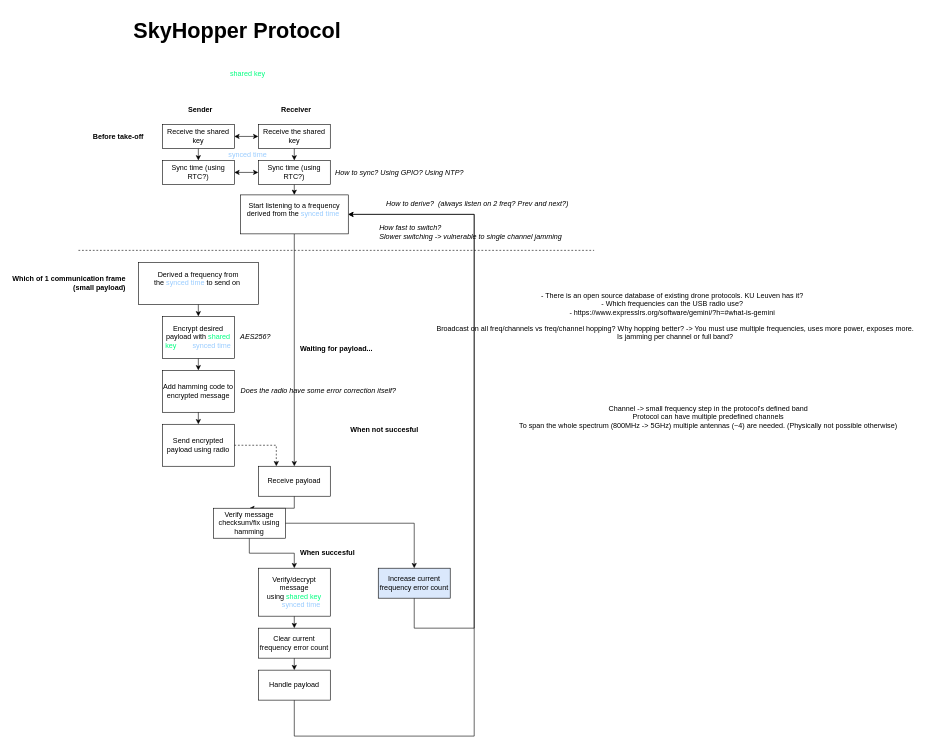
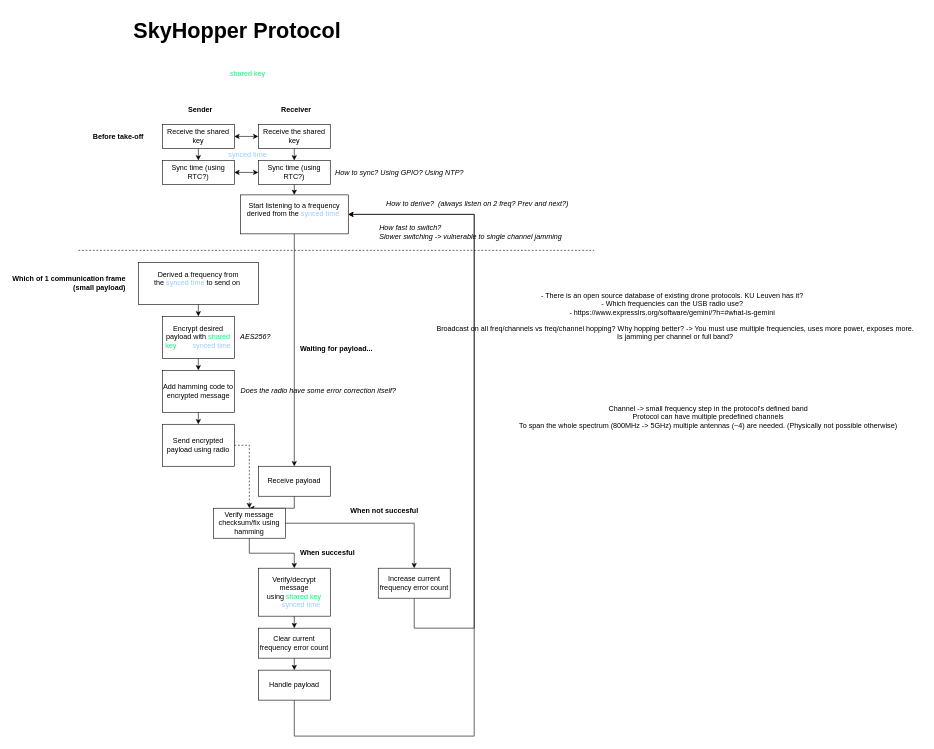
(384, 431) -> (384, 512)
(276, 461) -> (249, 503)
(414, 584) -> (414, 584)
